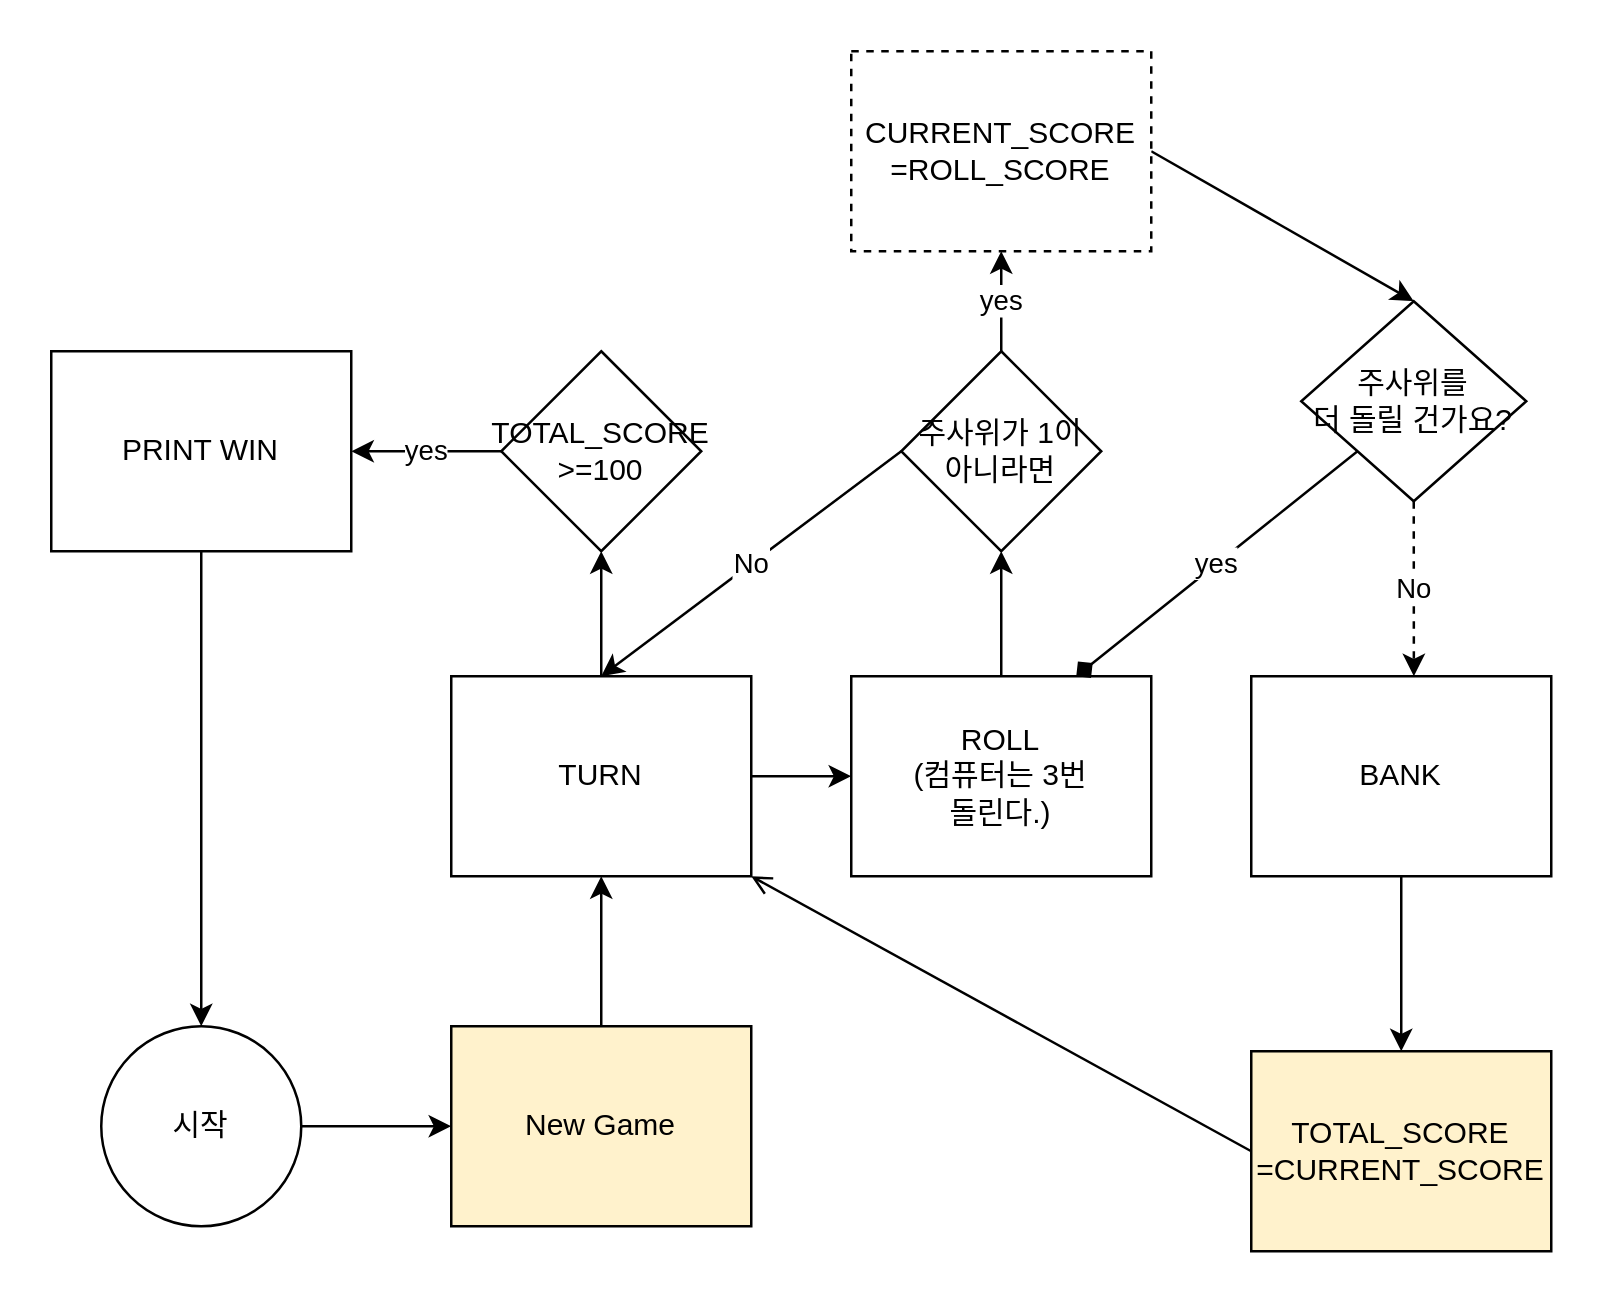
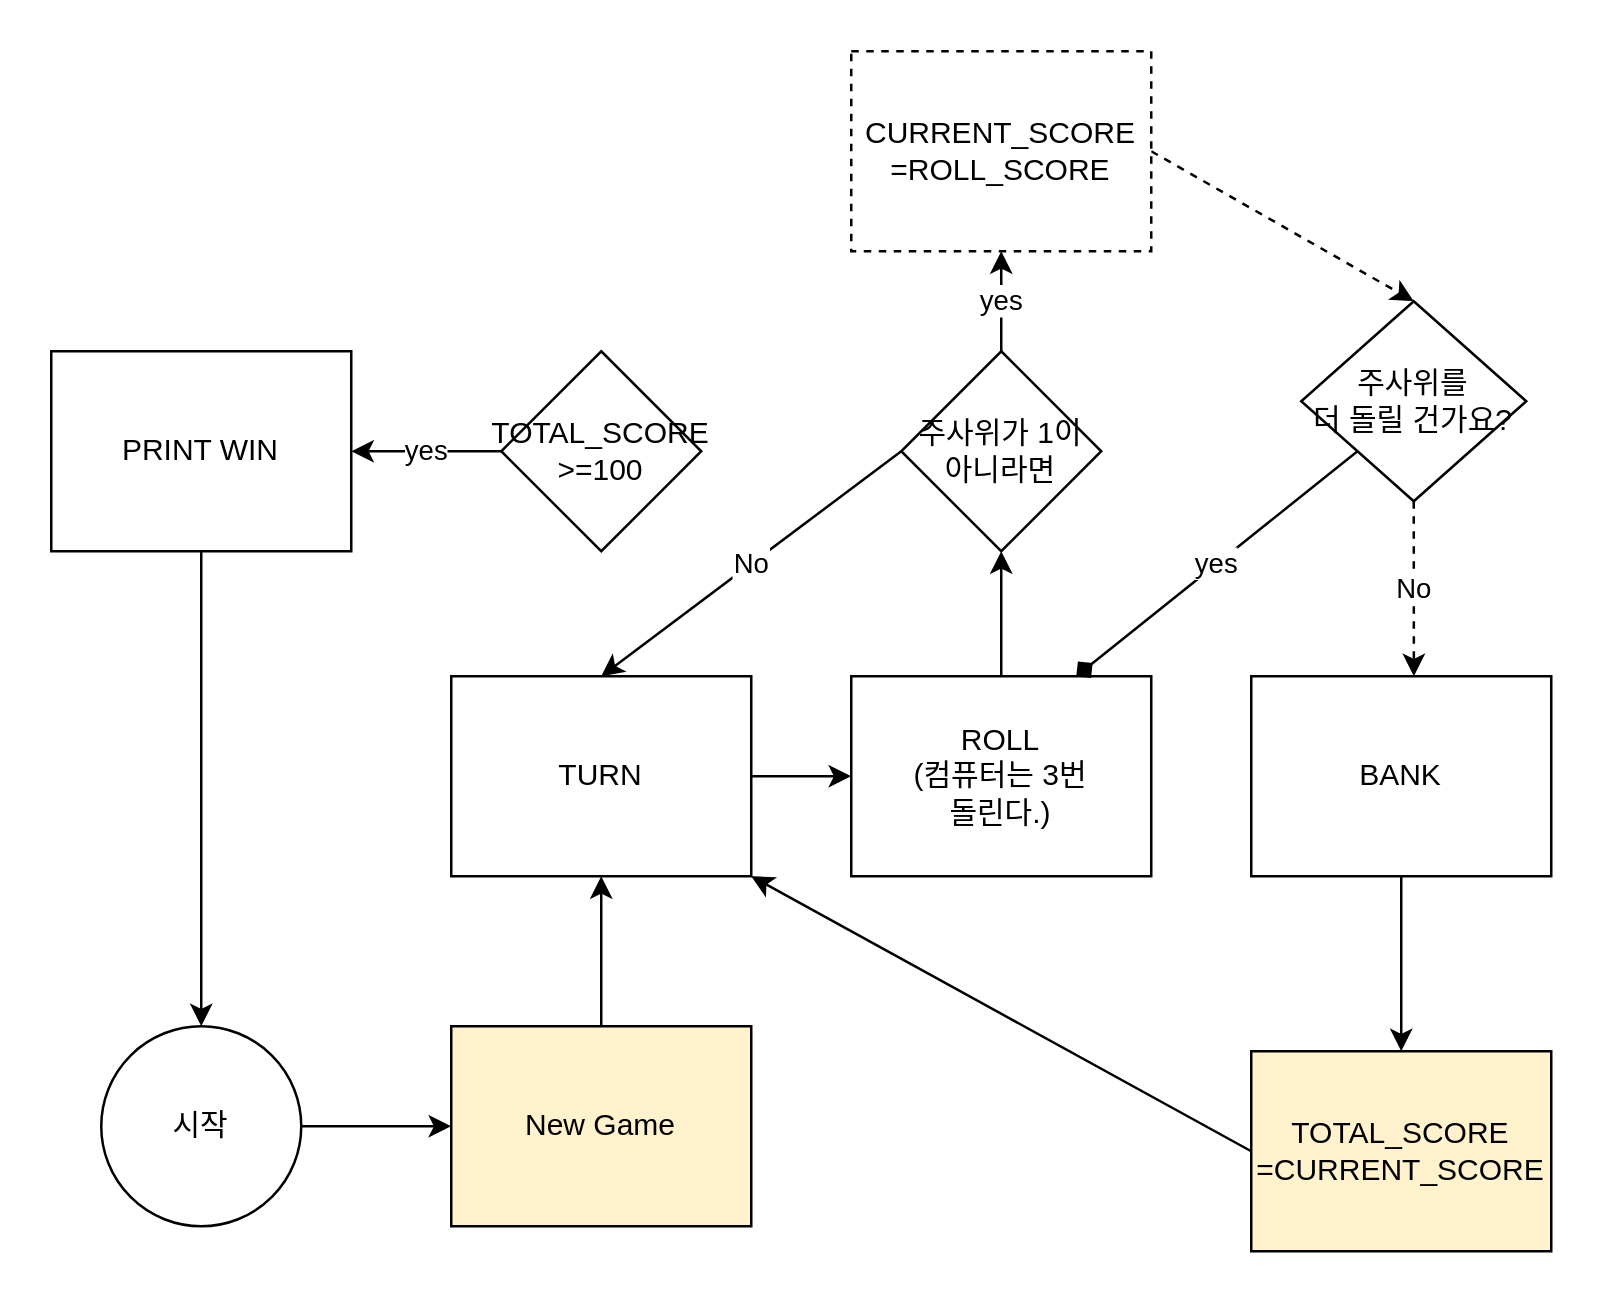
(1277, 223) -> (1277, 223)
(601, 622) -> none
(763, 883) -> (767, 885)
